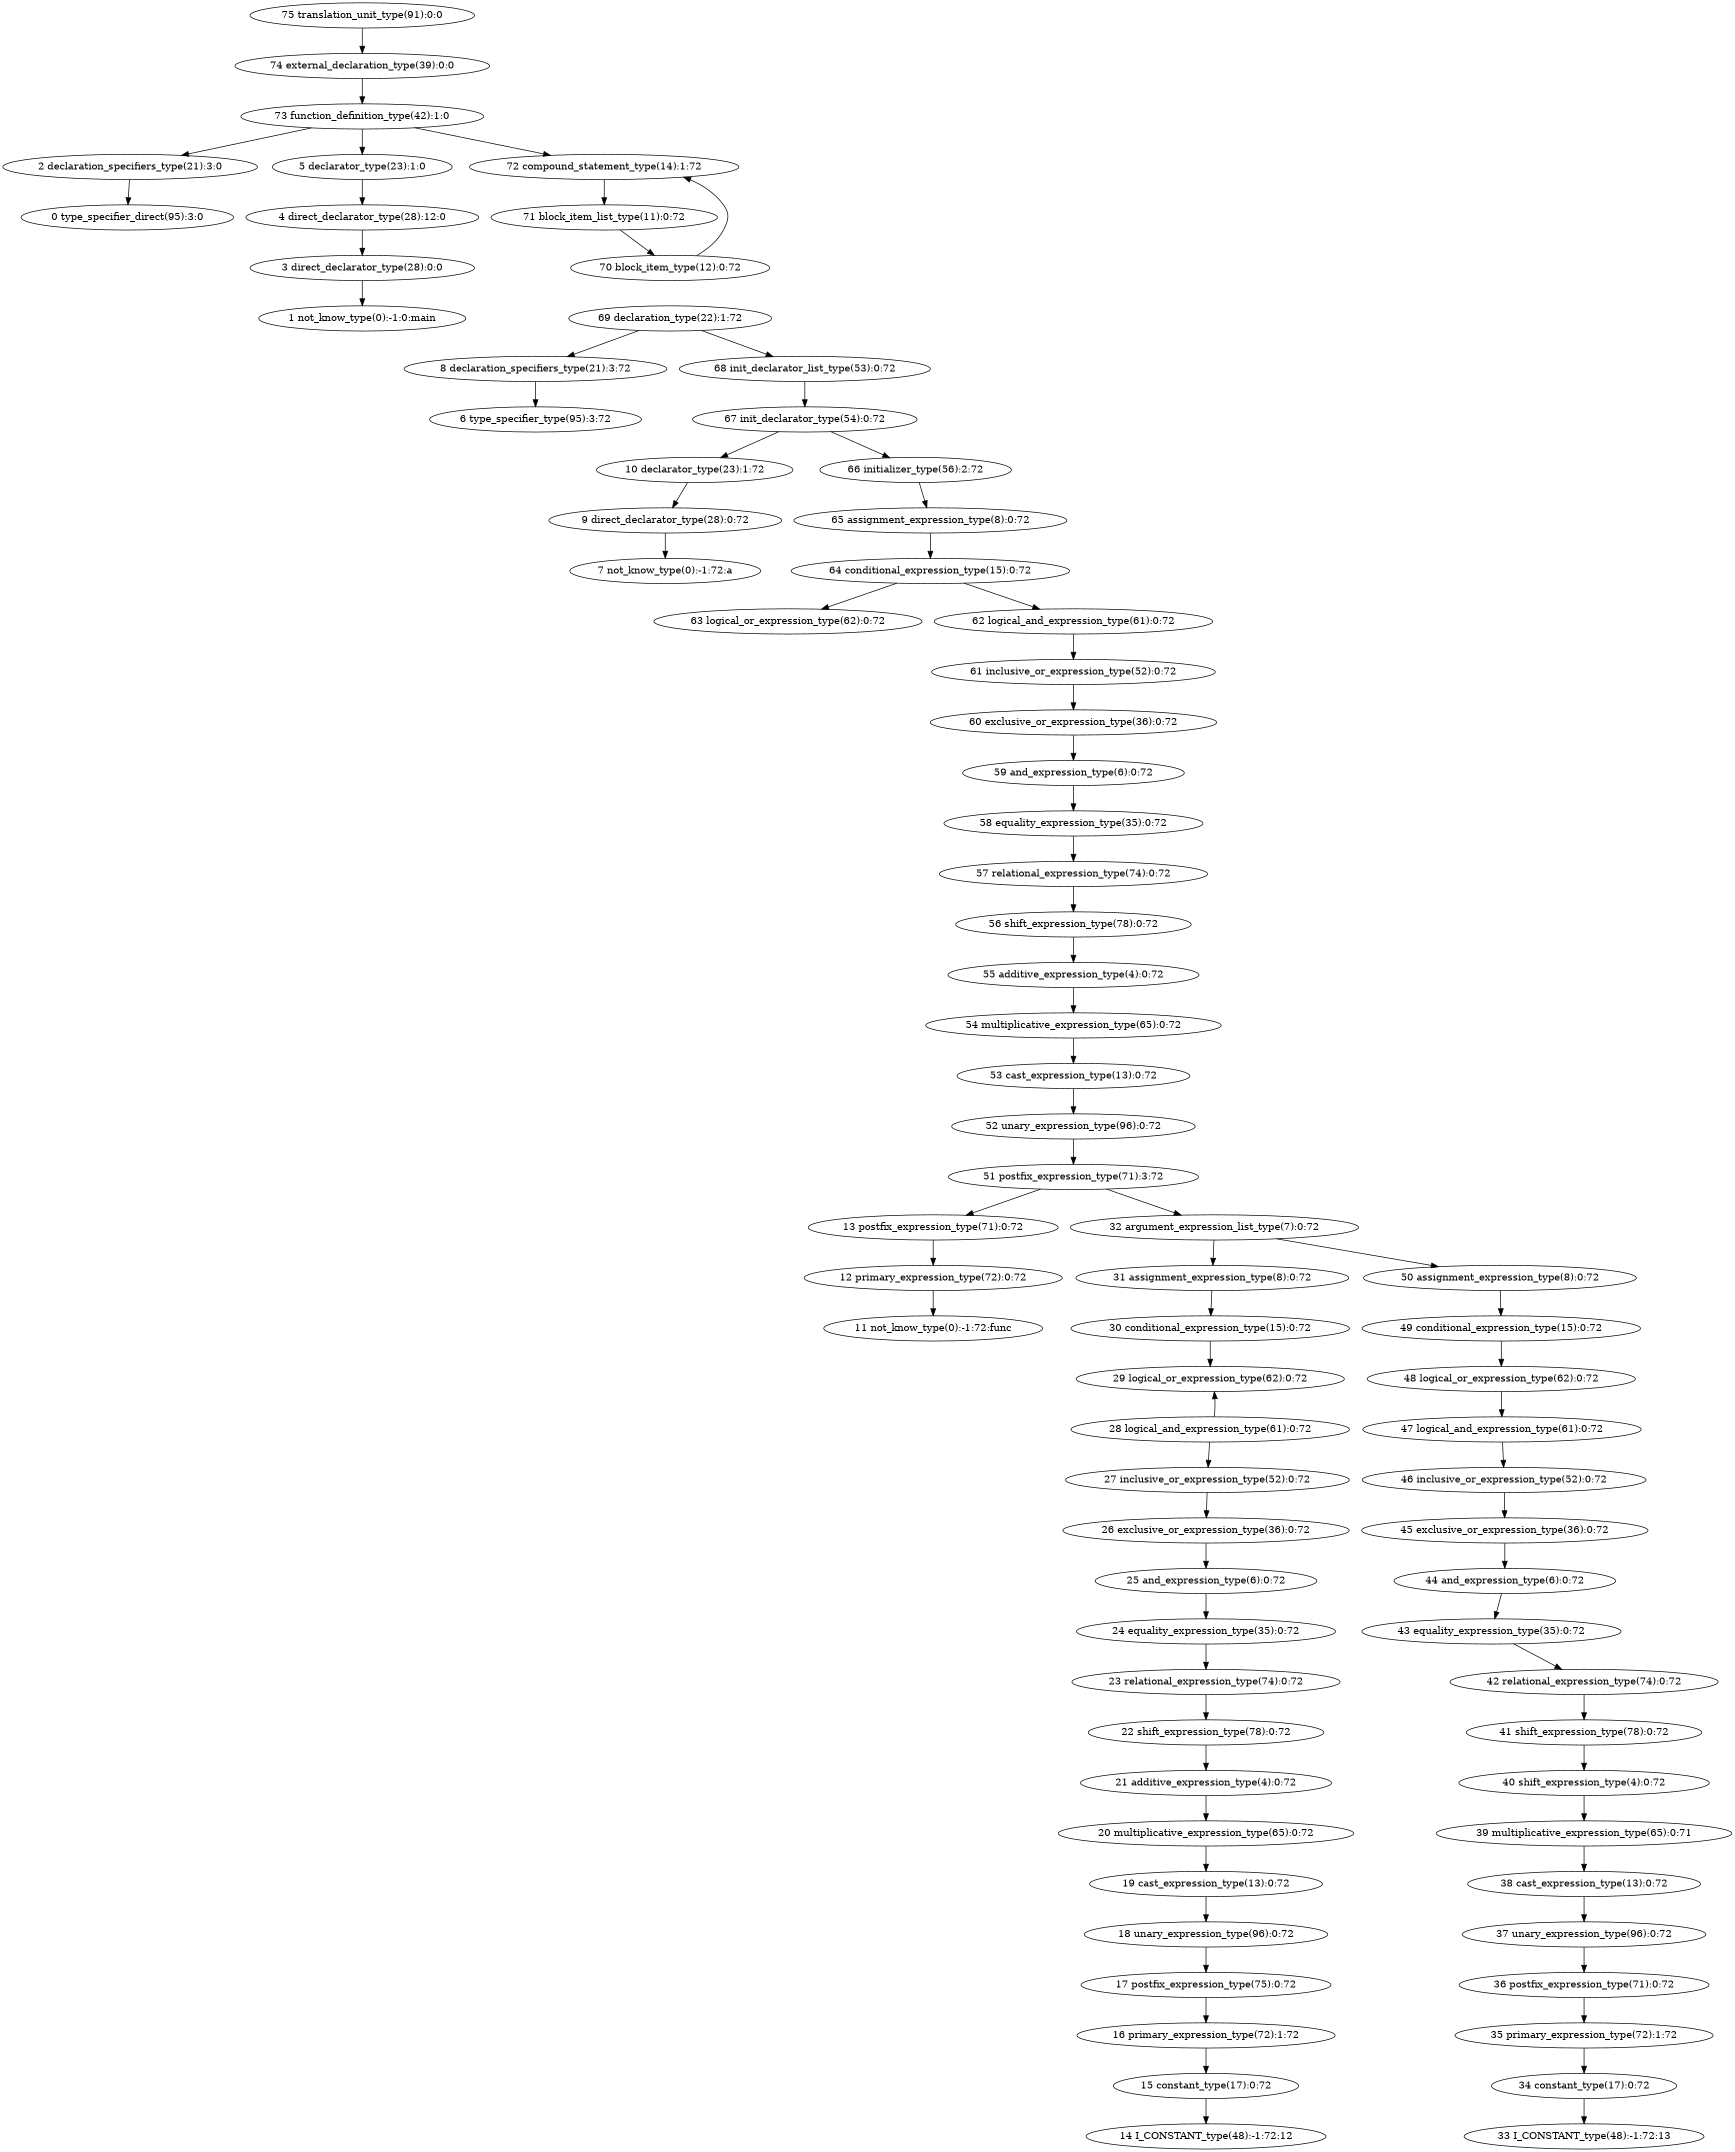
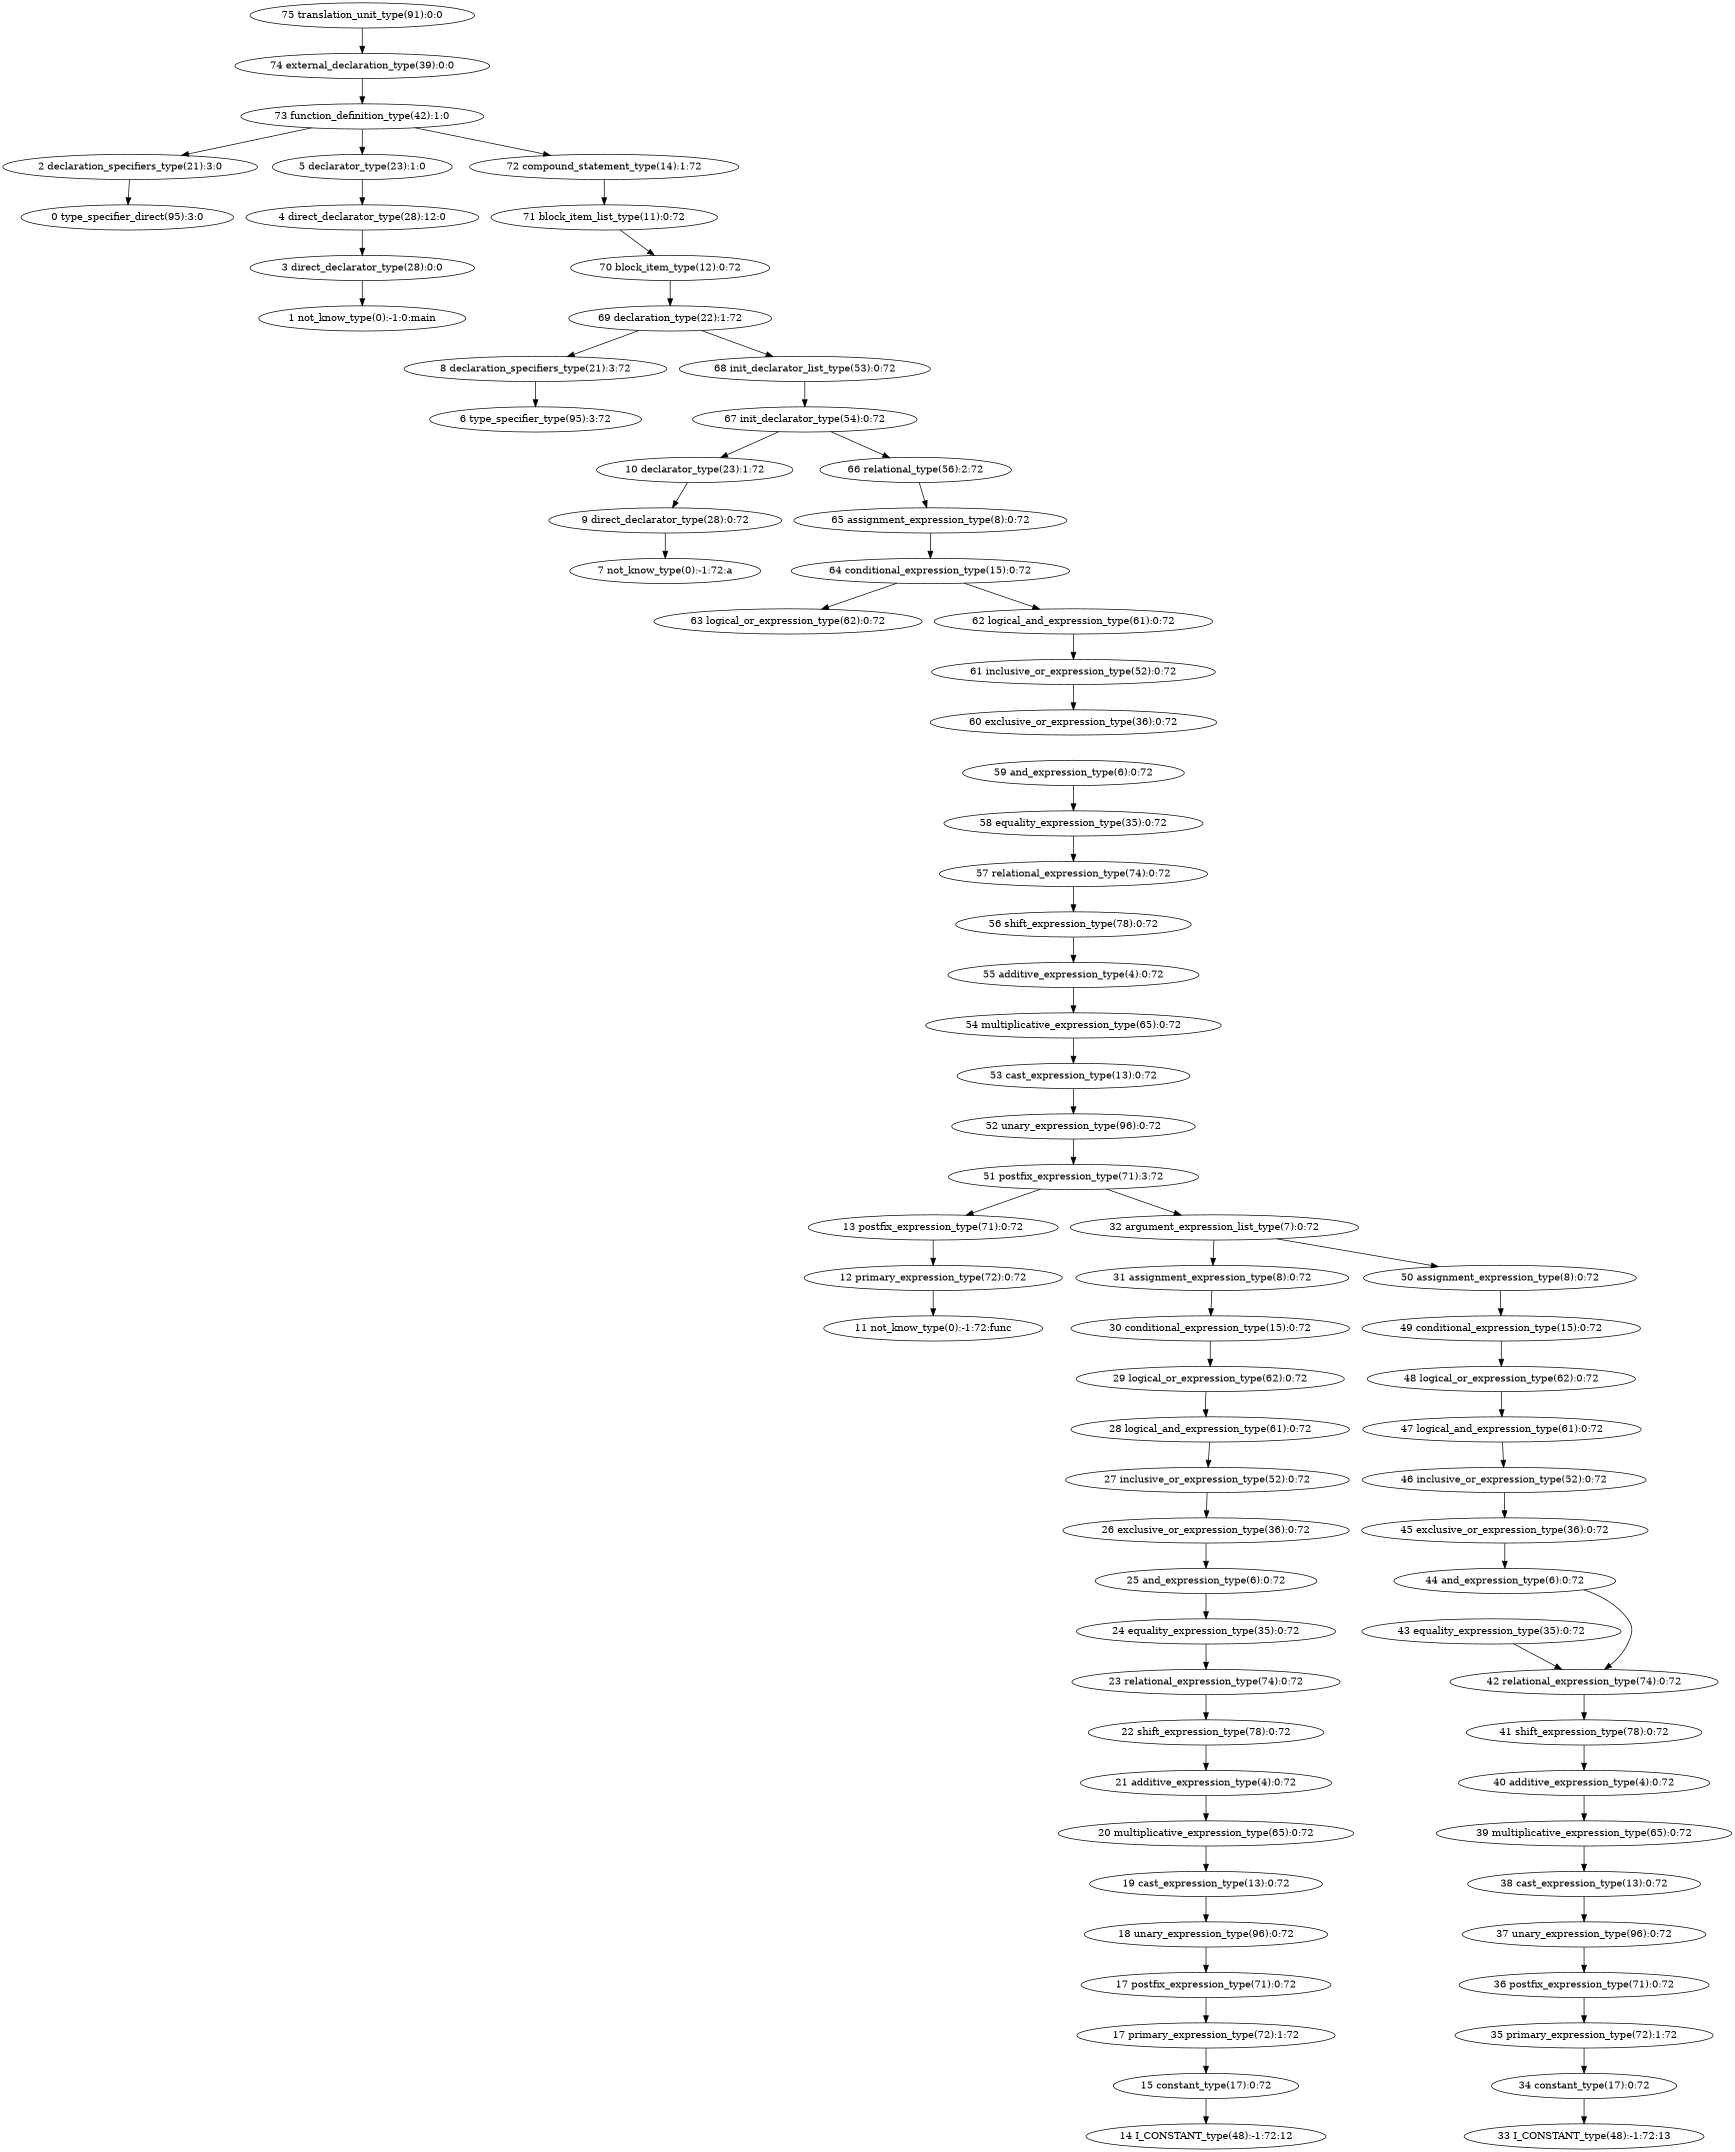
(728, 215) -> (670, 290)
(916, 470) -> (916, 470)
(1073, 744) -> none
(1215, 1408) -> (1206, 1401)
(1499, 1603) -> (1628, 1619)
(1584, 1783) -> (1584, 1783)
(1584, 1833) -> (1584, 1833)
(1206, 1985) -> (1206, 1985)
(1206, 2035) -> (1206, 2035)
